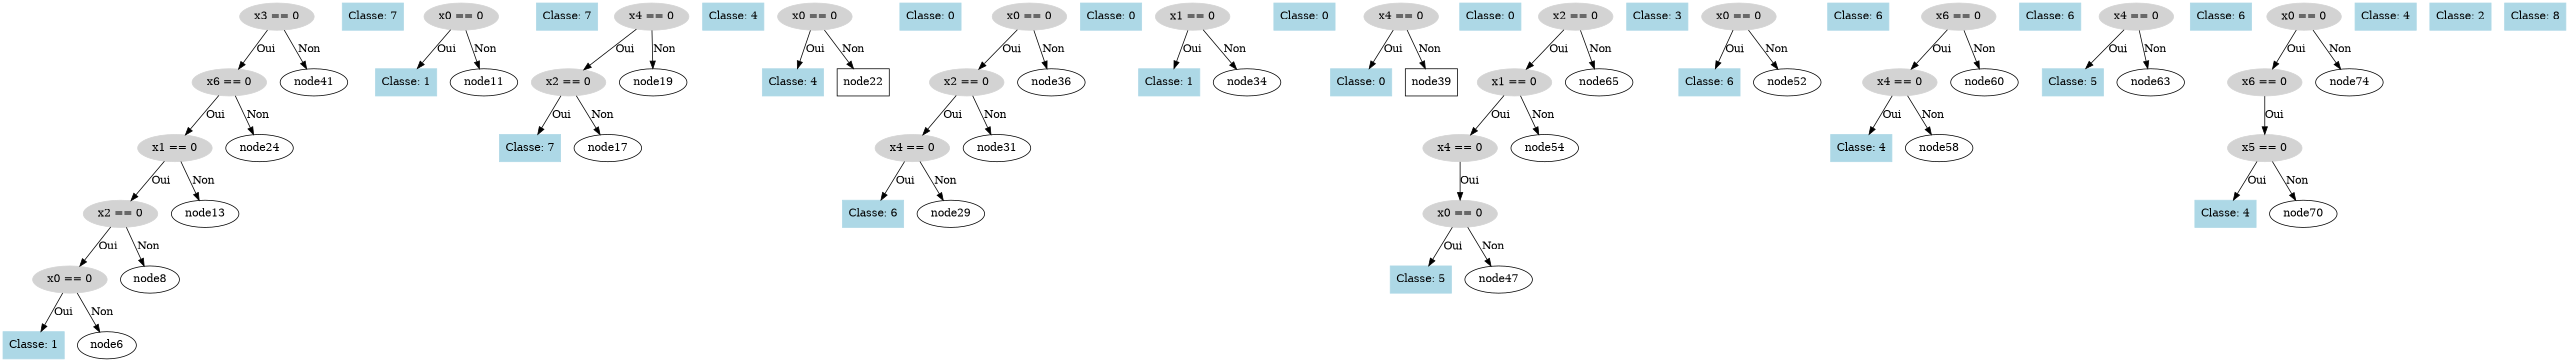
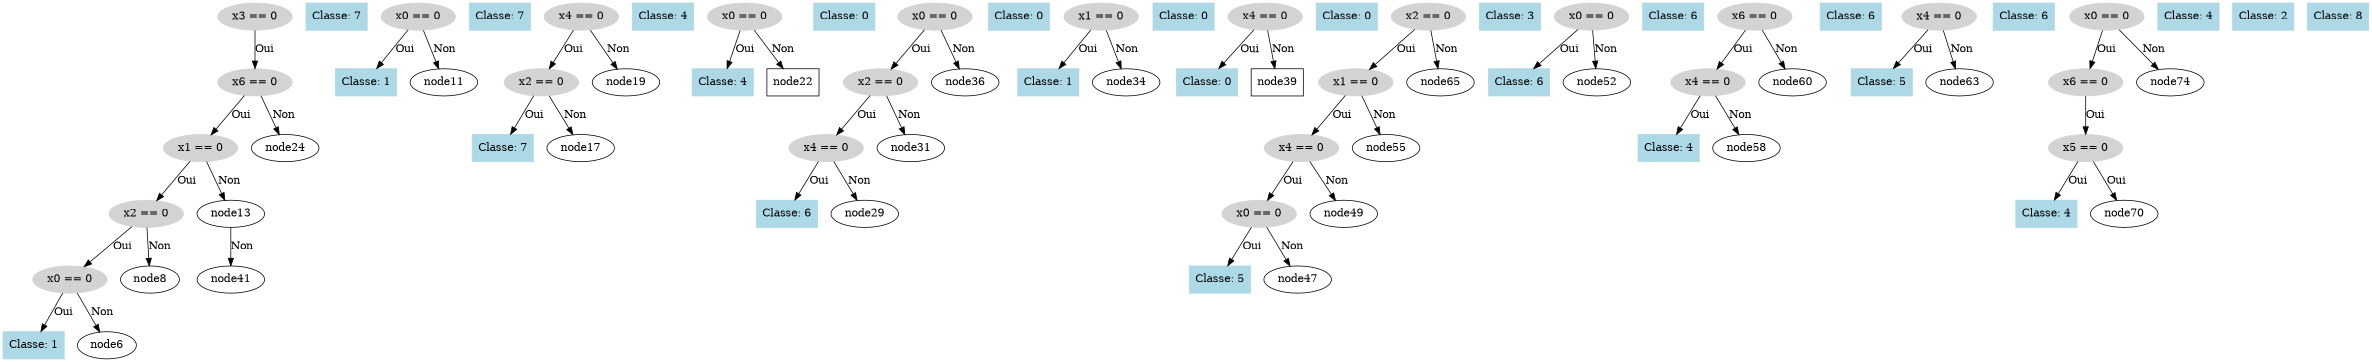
(293, 46) -> (231, 243)
(1545, 148) -> (1386, 148)
(2297, 181) -> (2116, 181)
none -> (1344, 214)
